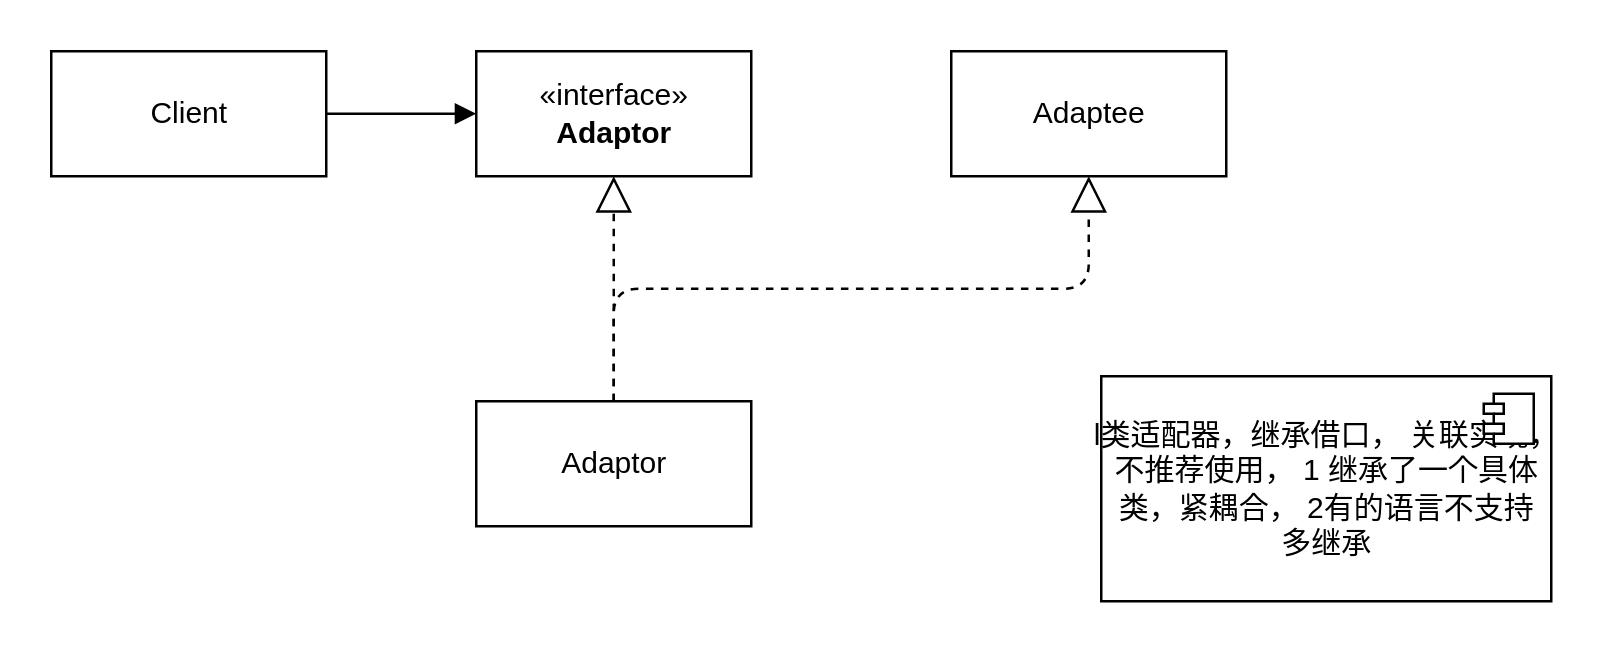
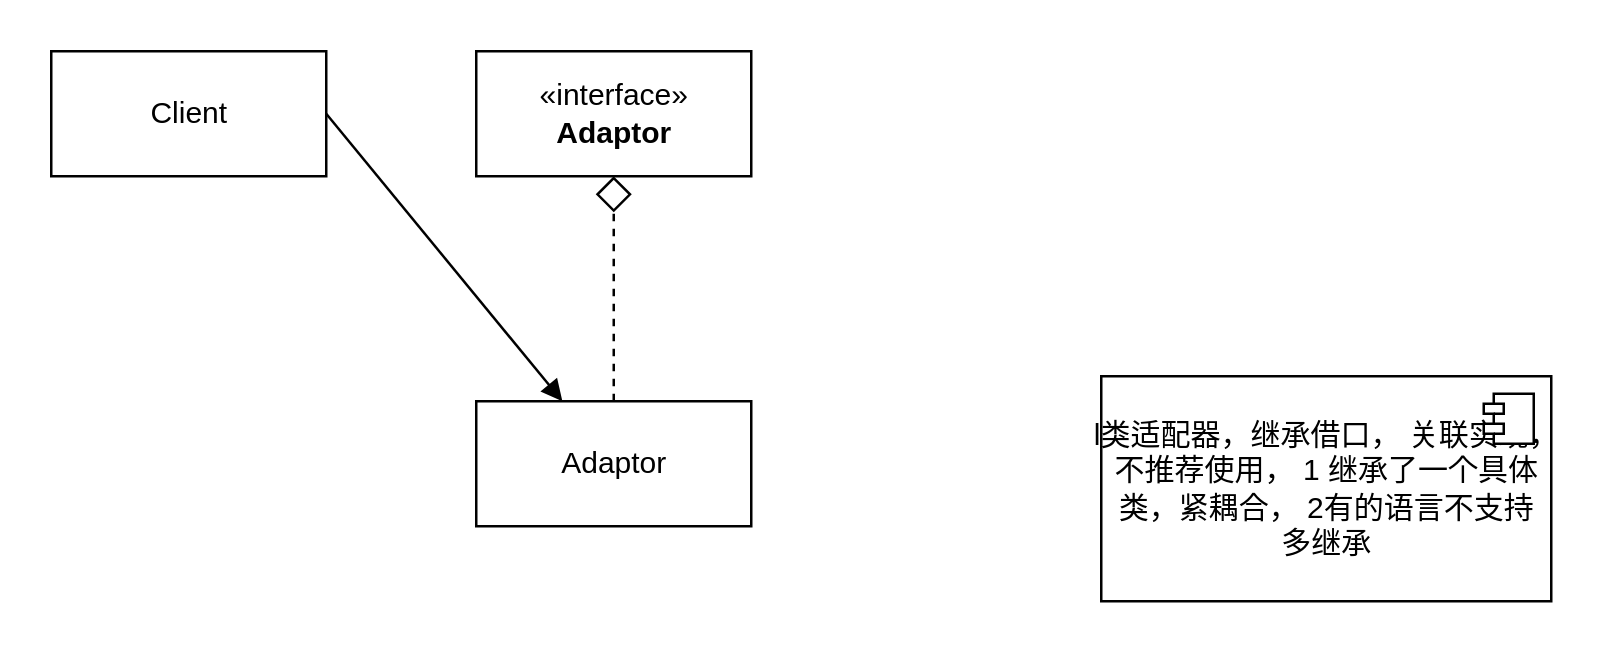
(391, 114) -> (438, 249)
(1089, 114) -> none
(614, 213) -> (614, 213)
(884, 289) -> none
